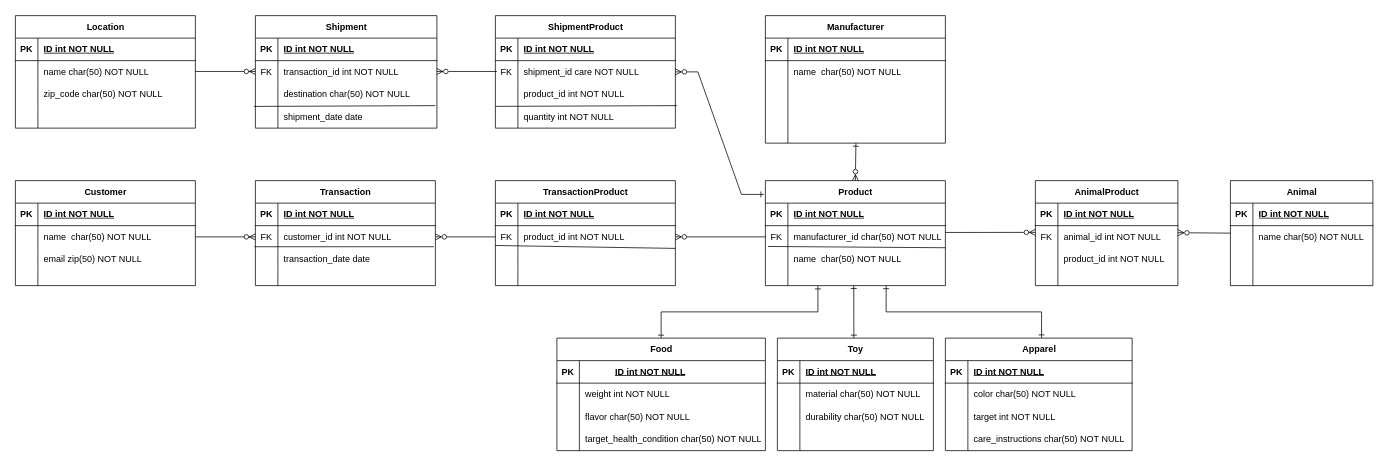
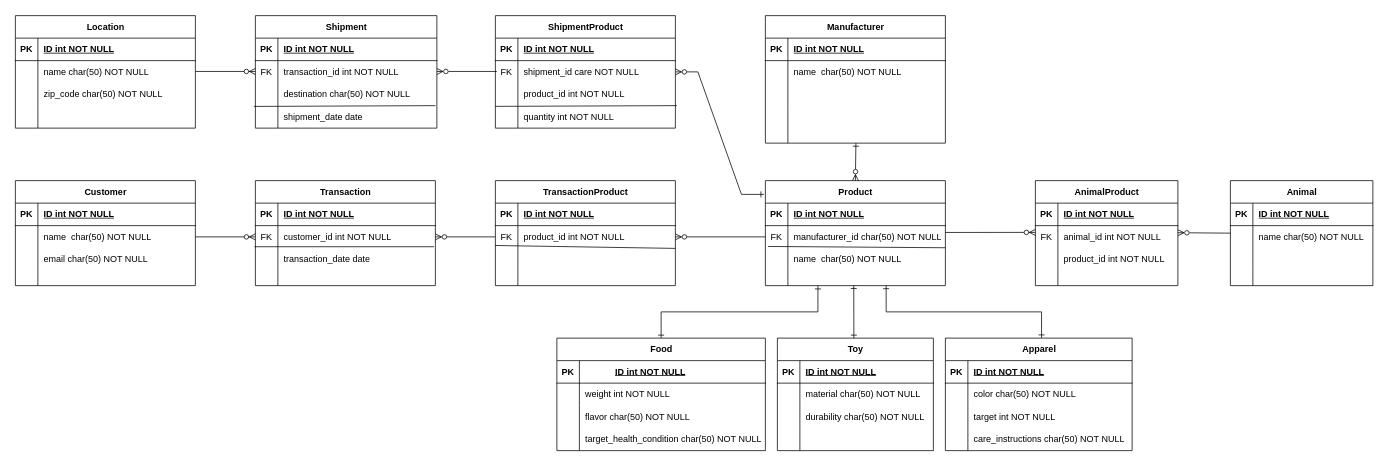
(92, 259) -> (96, 259)
